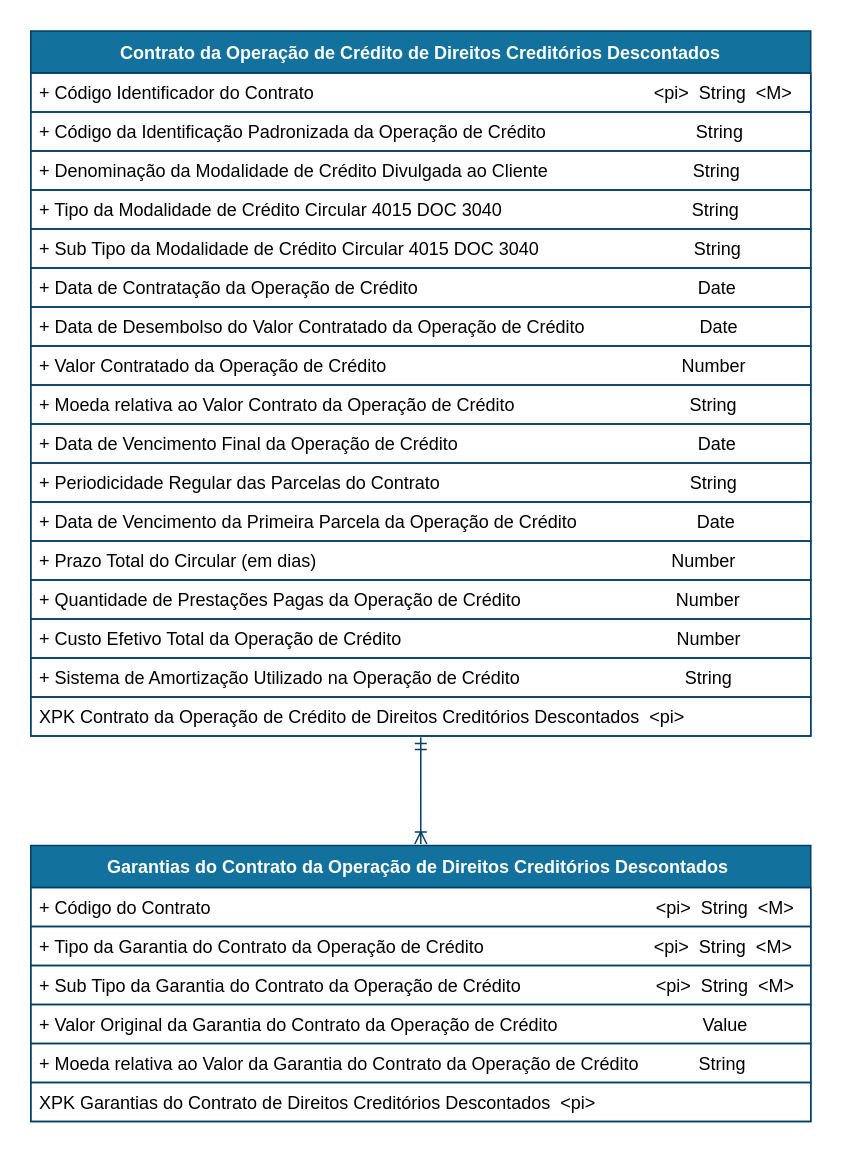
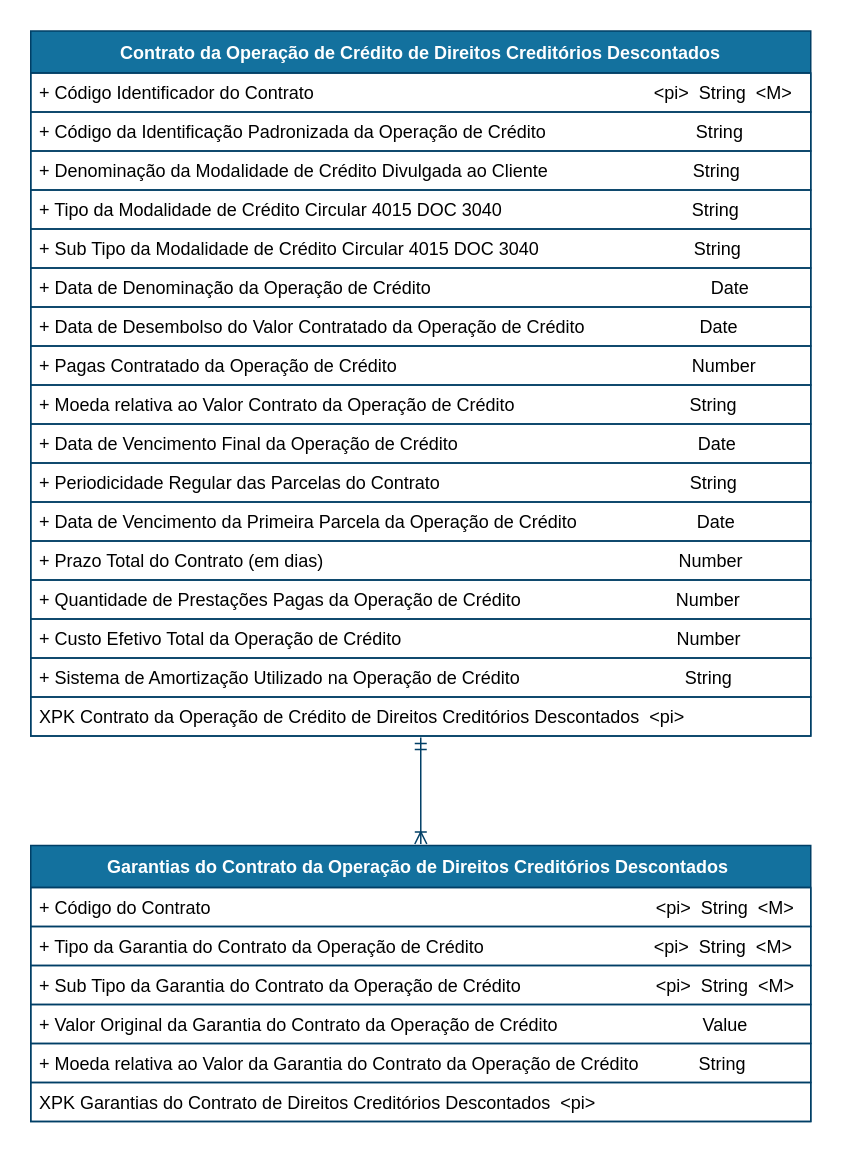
(479, 288) -> (477, 288)
(487, 366) -> (489, 366)
(498, 561) -> (503, 561)
